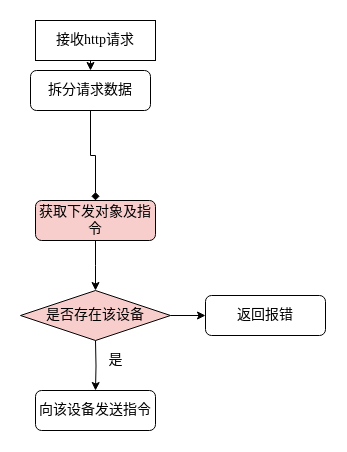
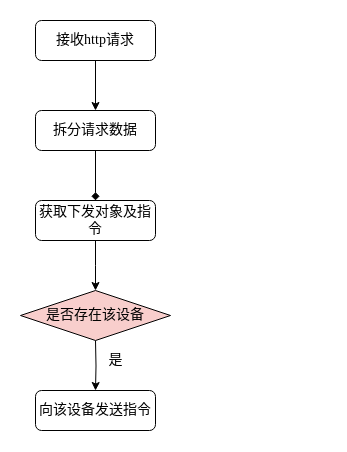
(96, 41) -> (96, 41)
(91, 91) -> (96, 131)
(96, 221) -> (96, 221)
(185, 316) -> none
(266, 316) -> none
